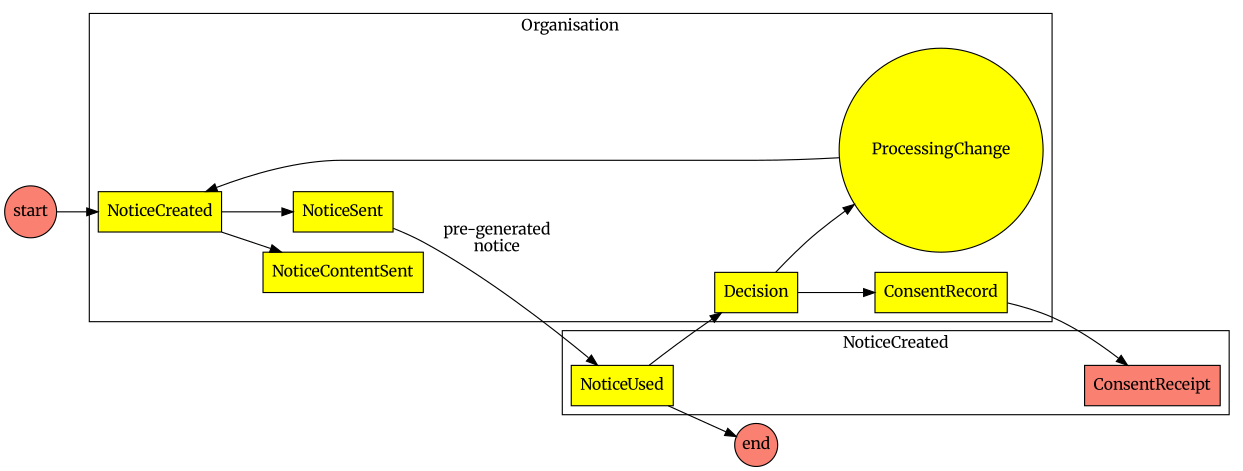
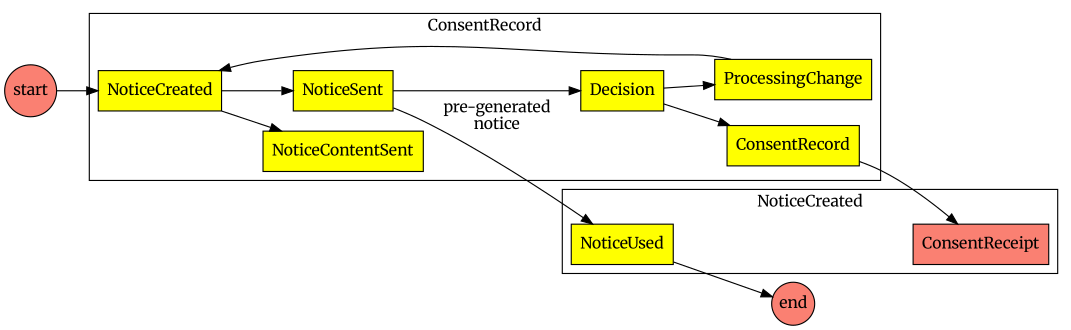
(571, 26) -> (485, 26)
(941, 150) -> (793, 80)
(680, 342) -> (481, 91)
